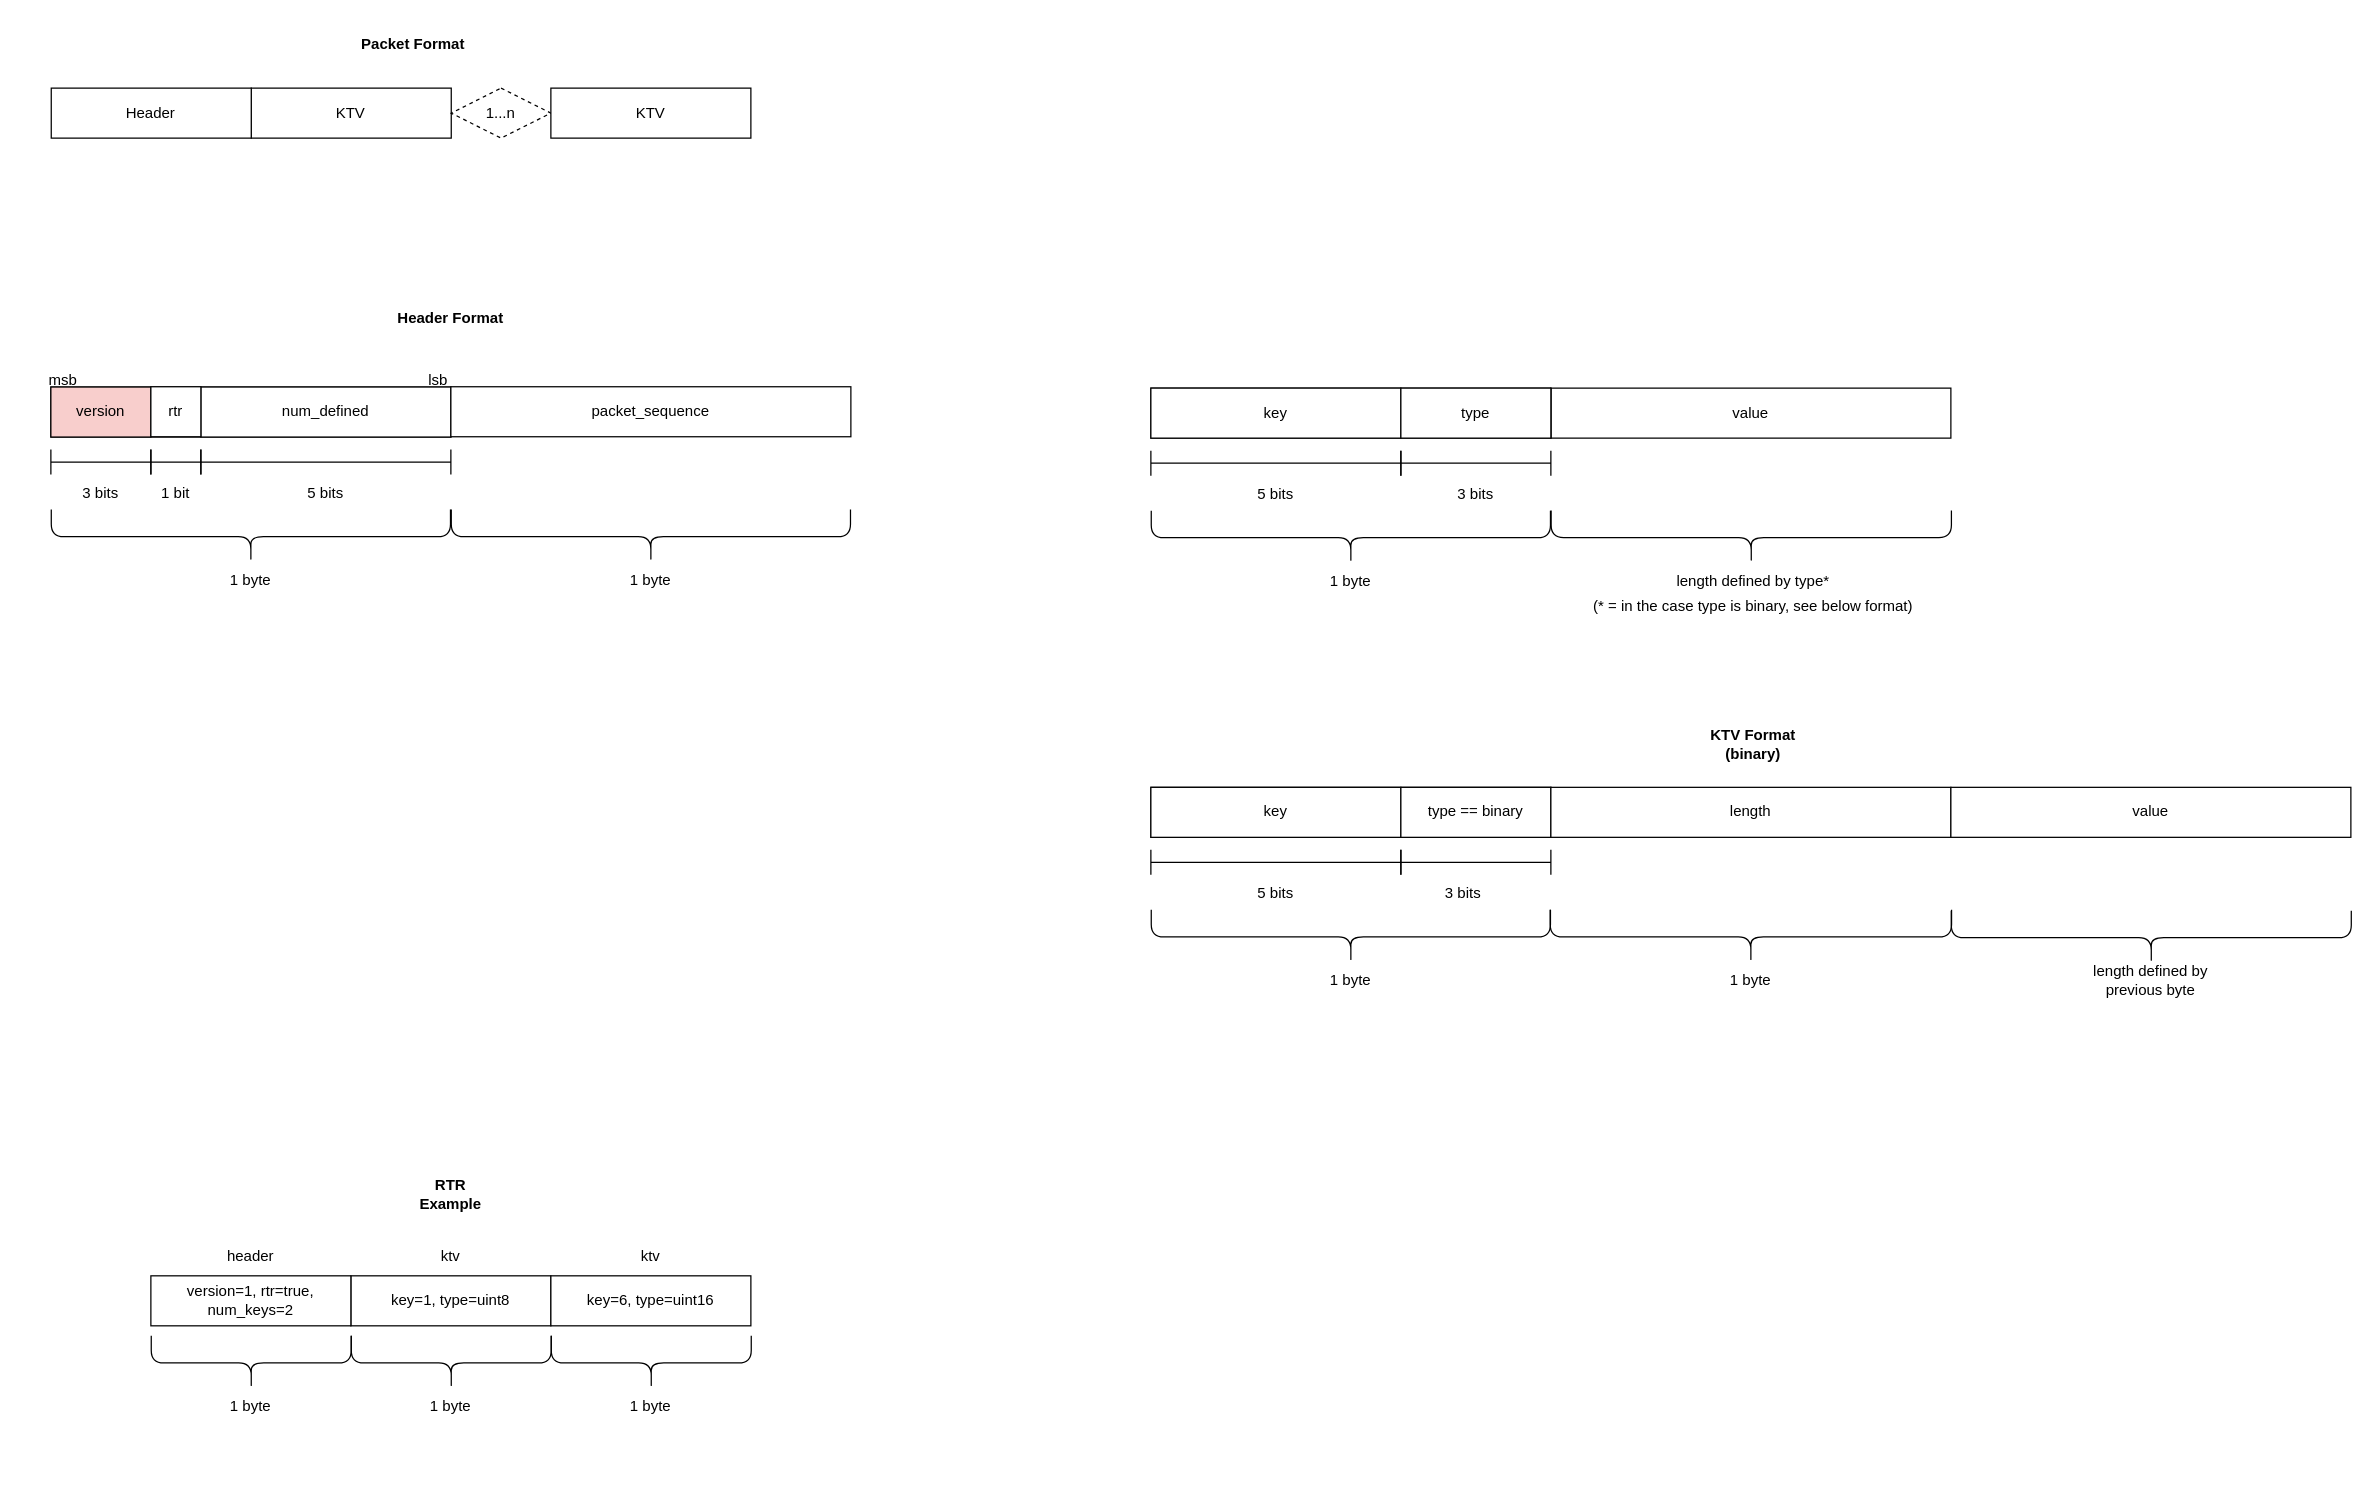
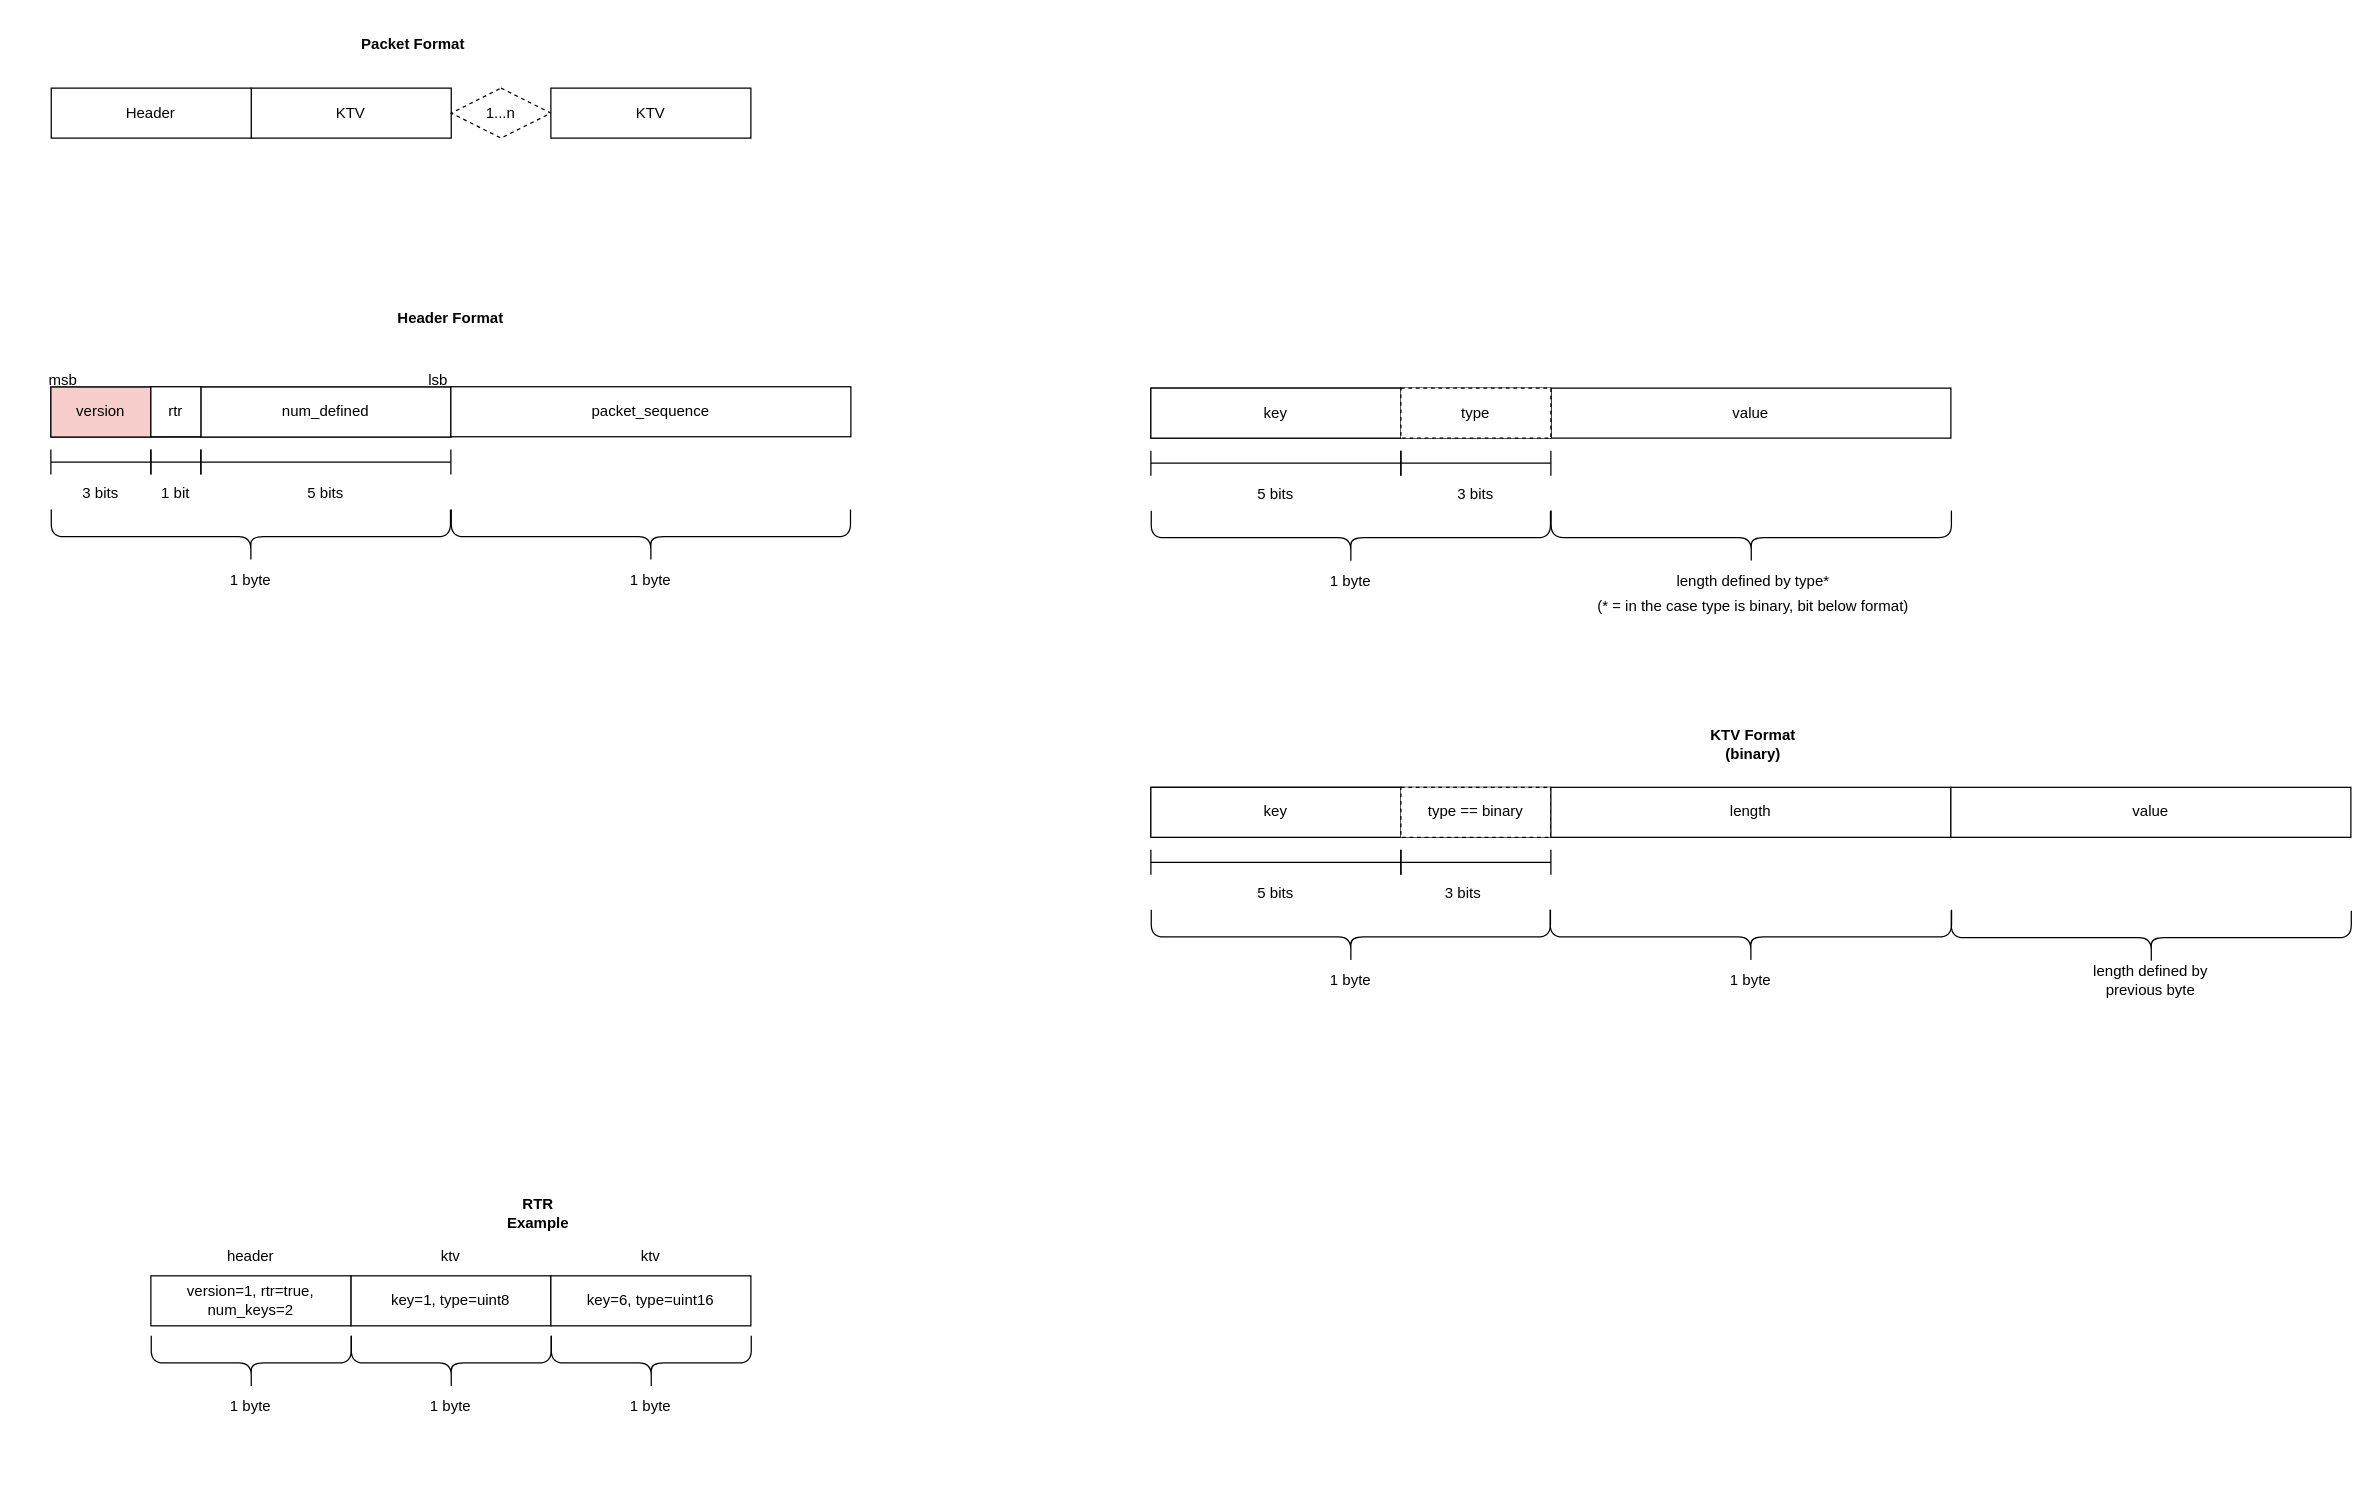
(1476, 413) -> (1476, 413)
(1753, 607) -> (1753, 607)
(1476, 812) -> (1476, 812)
(451, 1194) -> (539, 1213)
